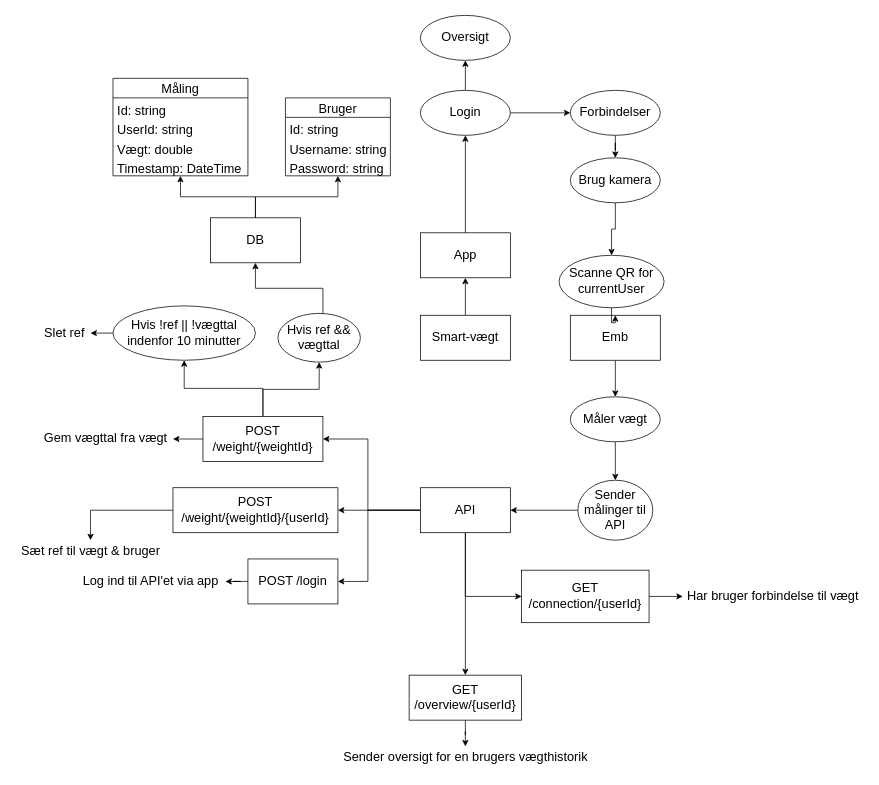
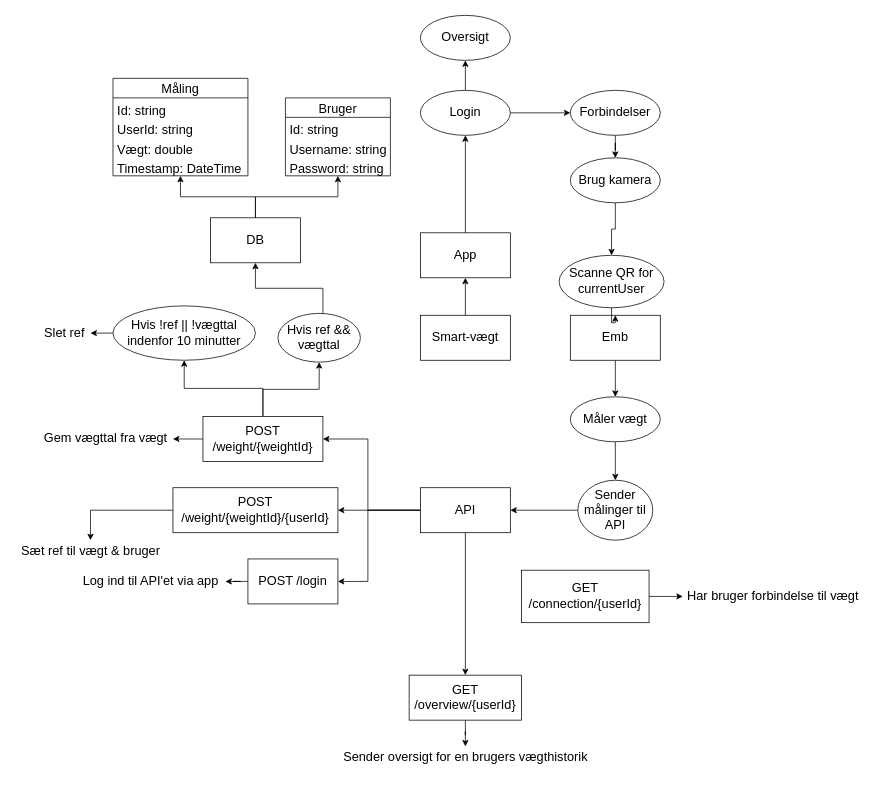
(492, 597) -> none
